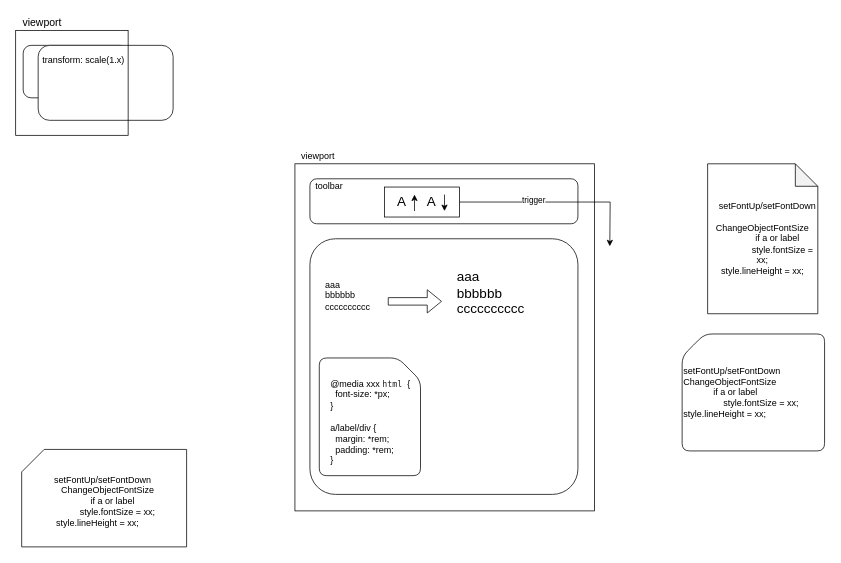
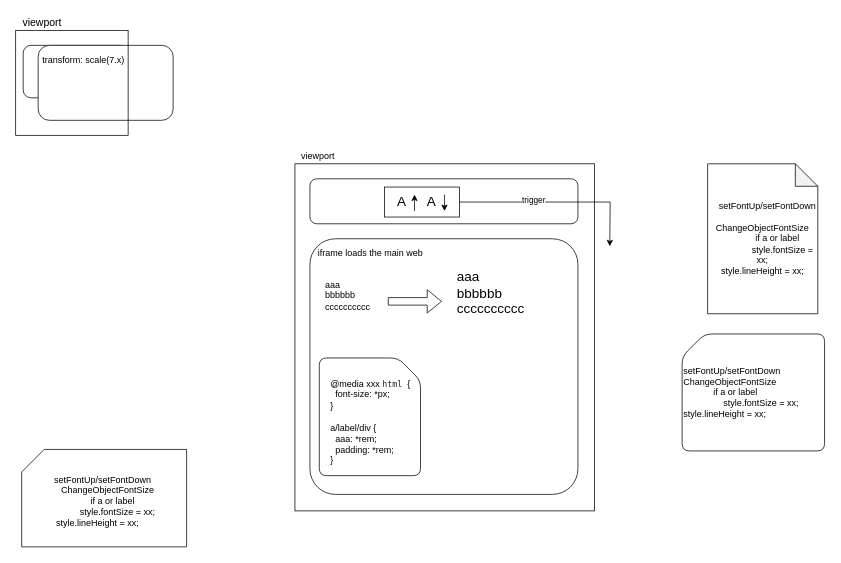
(83, 60) -> (83, 60)
(329, 186) -> none
none -> (370, 254)
(361, 444) -> (361, 444)
